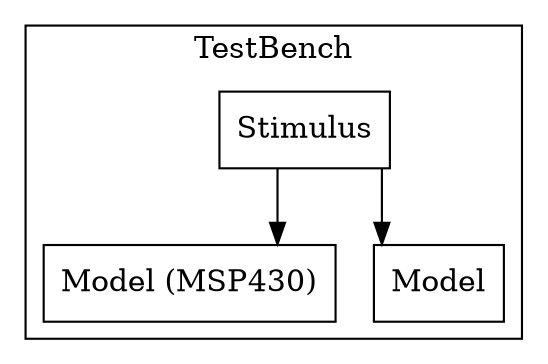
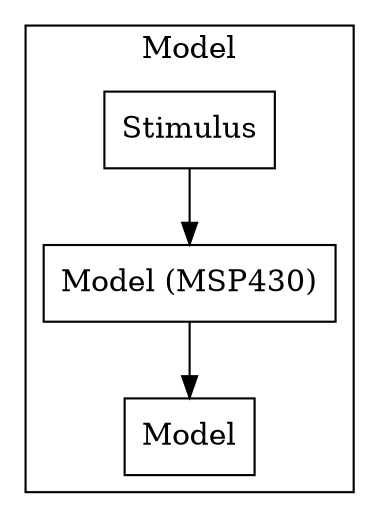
(274, 50) -> (190, 50)
(382, 196) -> (190, 349)
